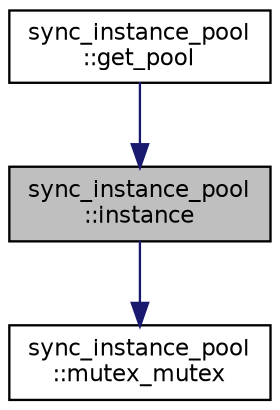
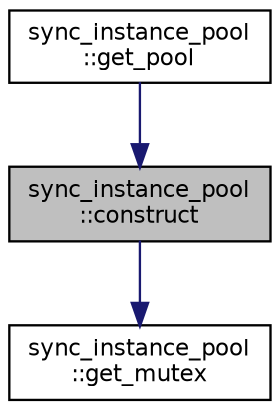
(140, 204) -> (140, 204)
(140, 363) -> (140, 363)
